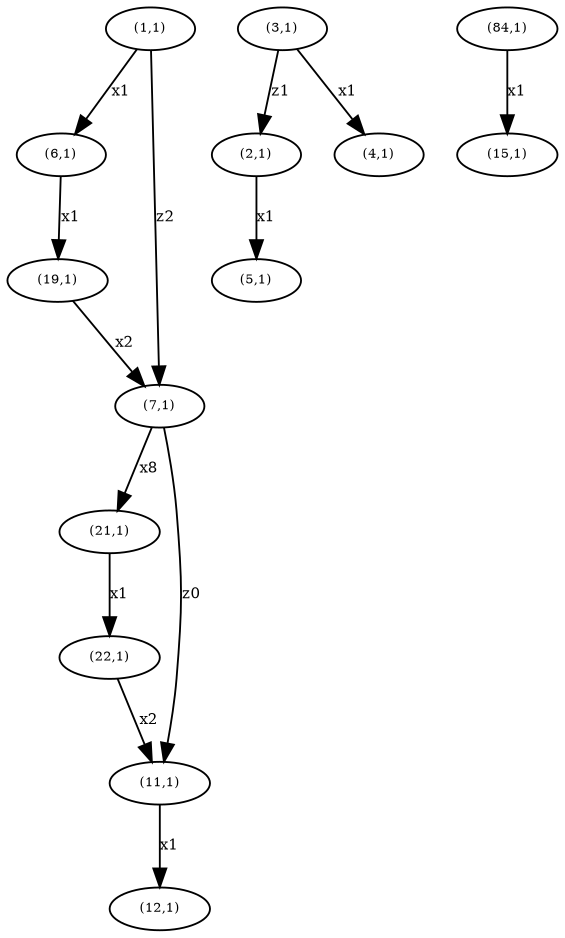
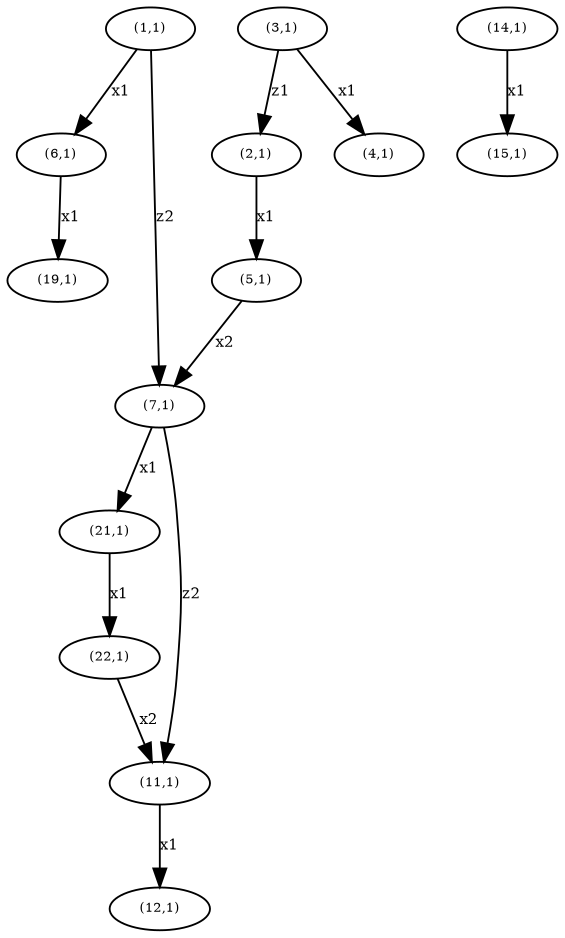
(507, 29) -> (507, 29)
(102, 336) -> (214, 336)
(149, 469) -> (149, 469)
(191, 595) -> (191, 595)
